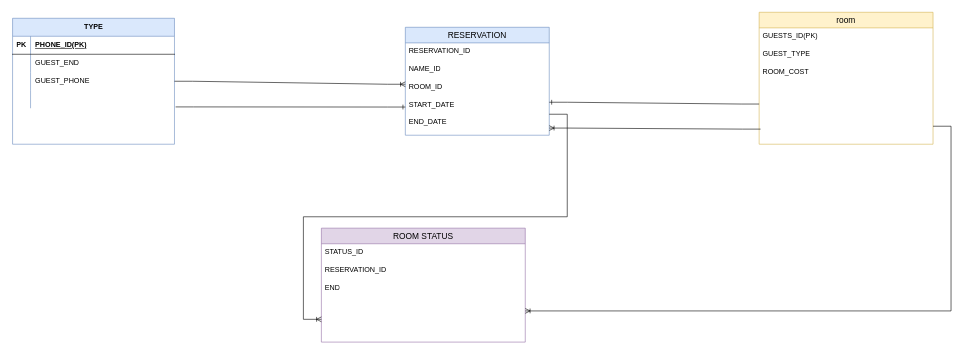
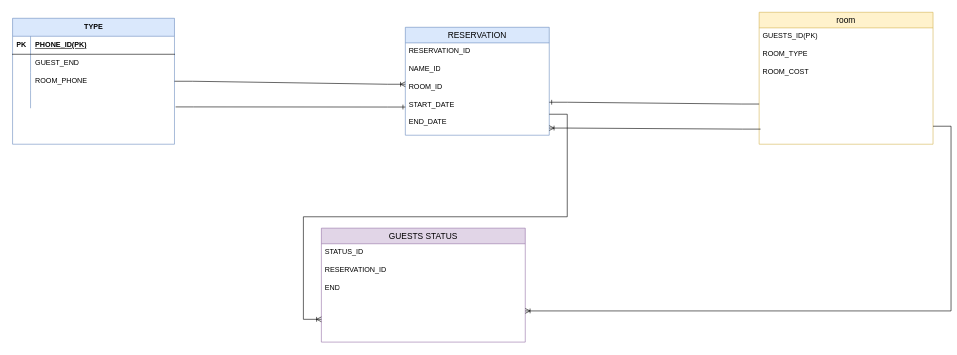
(783, 54) -> (781, 54)
(57, 81) -> (55, 81)
(423, 237) -> (423, 237)
